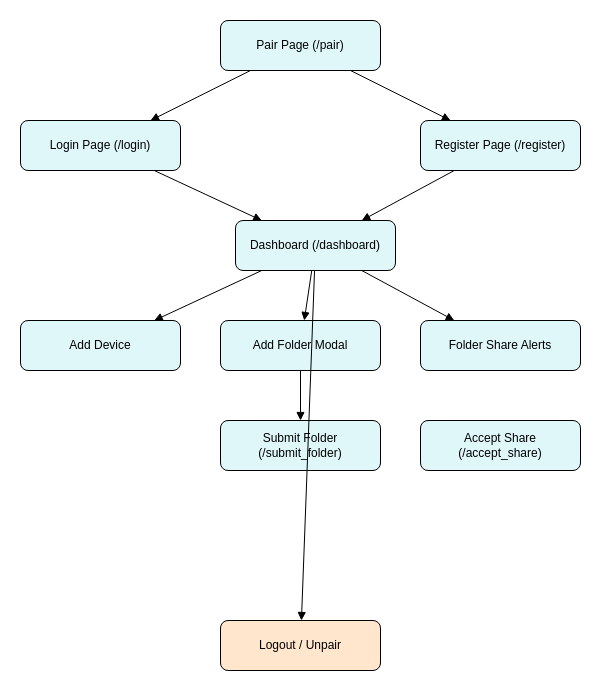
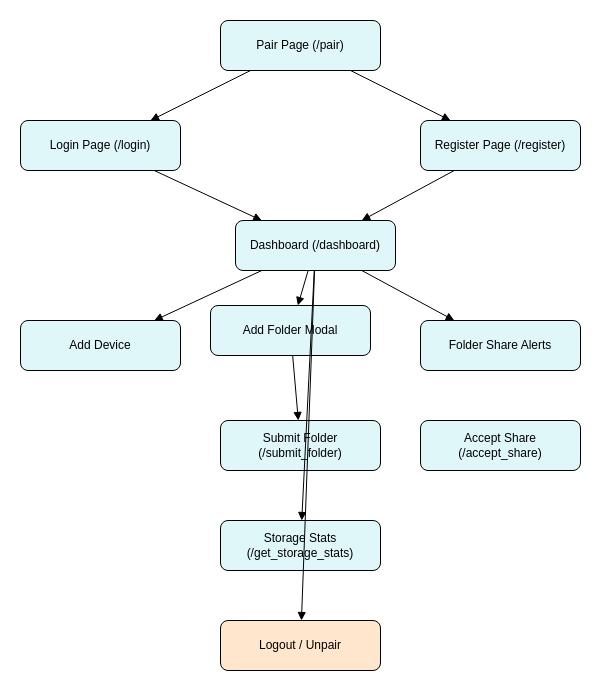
(301, 346) -> (291, 331)
none -> (304, 469)
none -> (301, 546)
